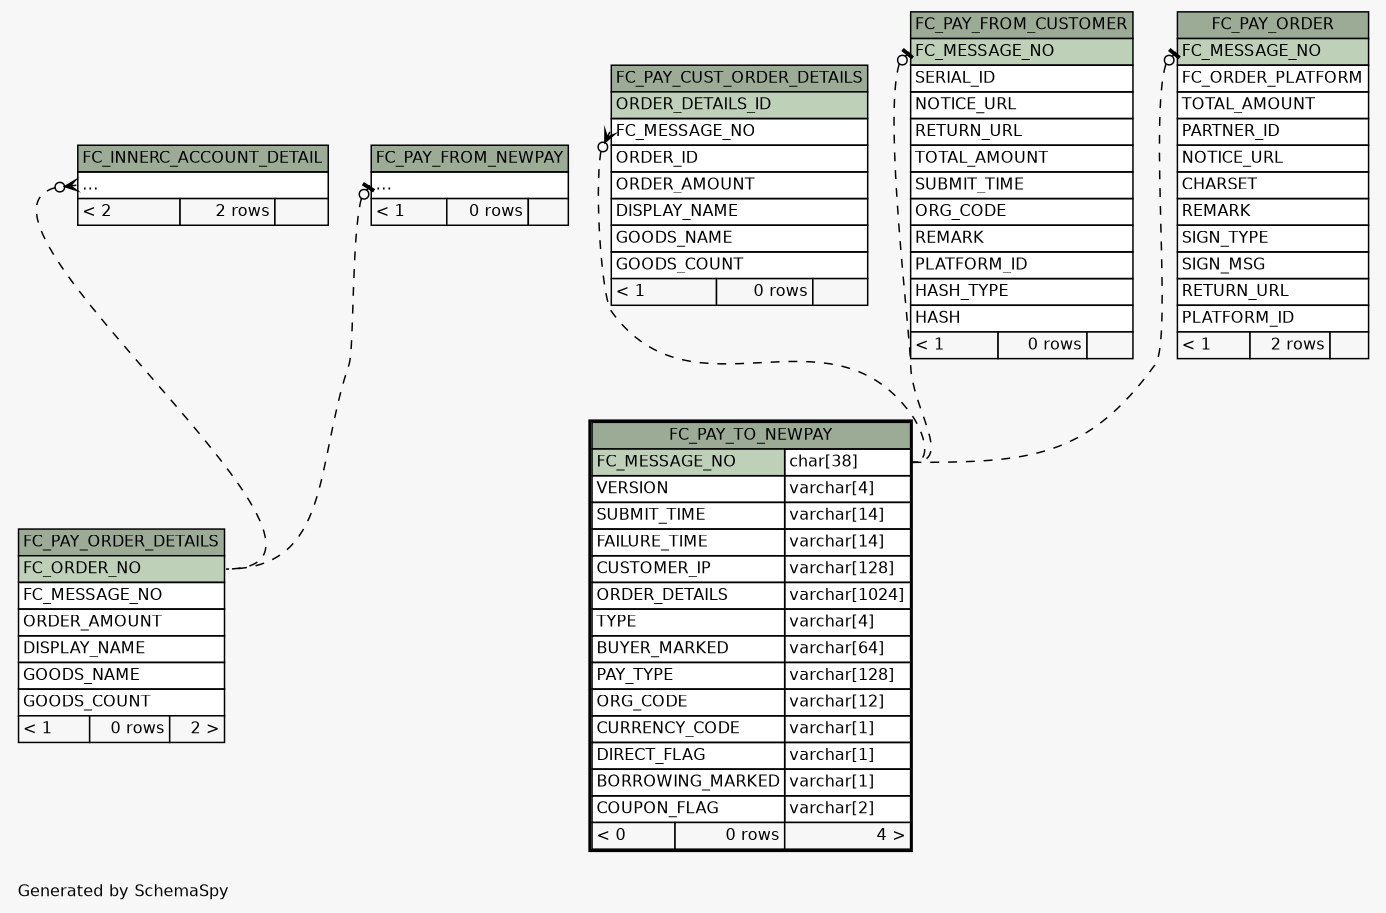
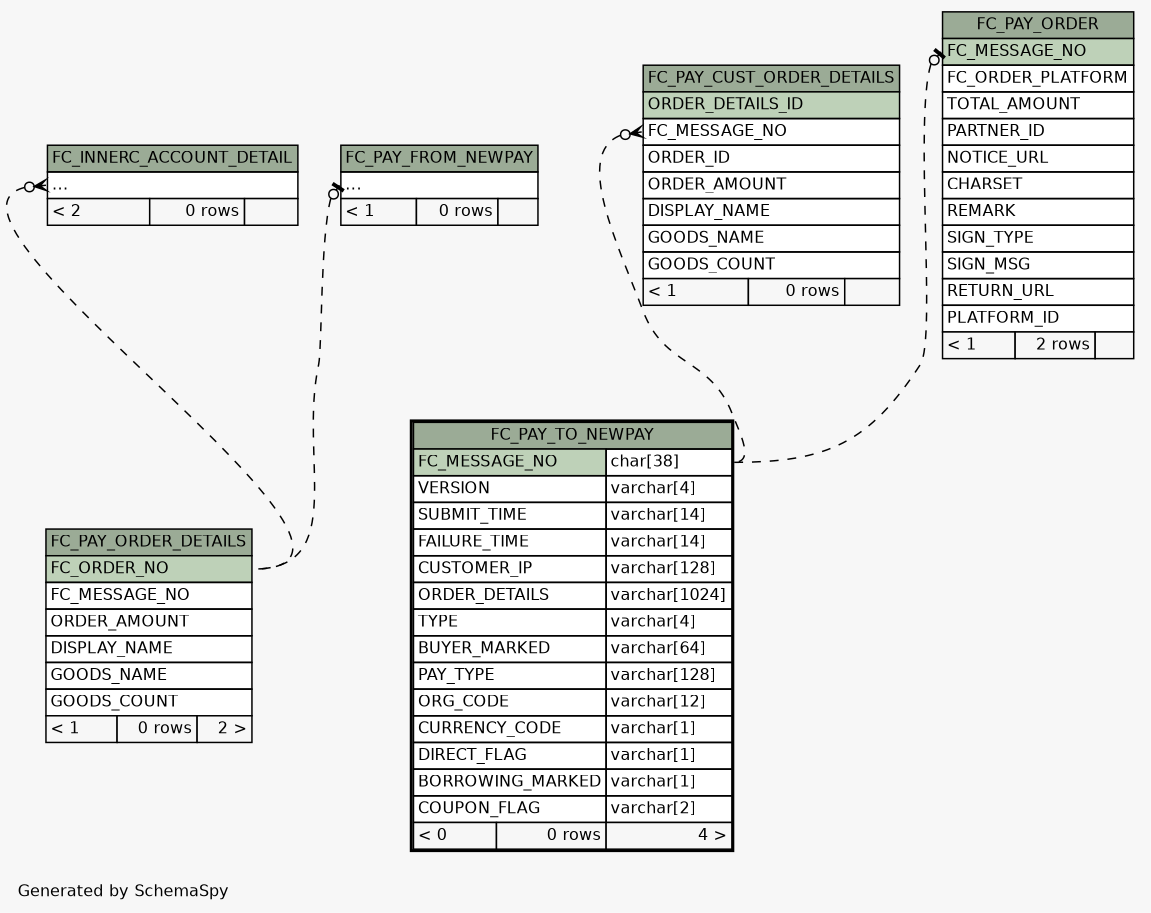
(1022, 185) -> none
(243, 211) -> (213, 211)
